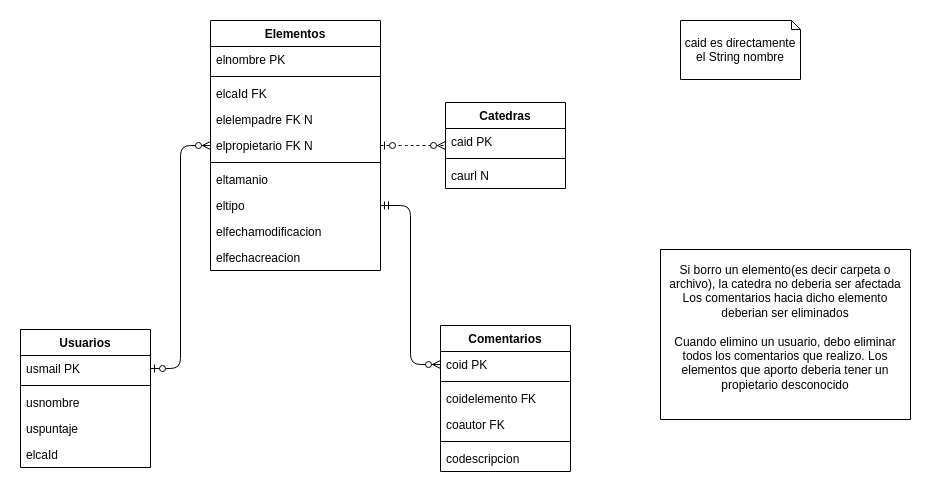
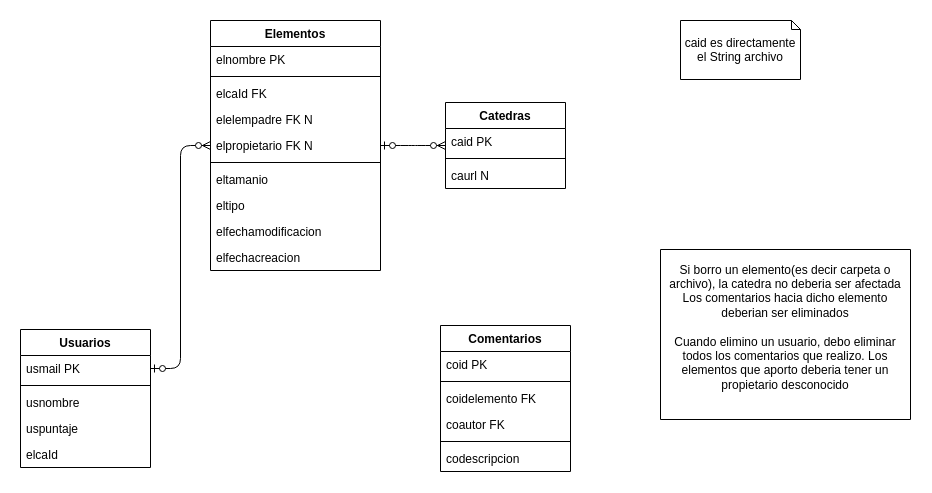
(741, 51) -> (741, 51)
(412, 146) -> (412, 146)
(411, 284) -> none
